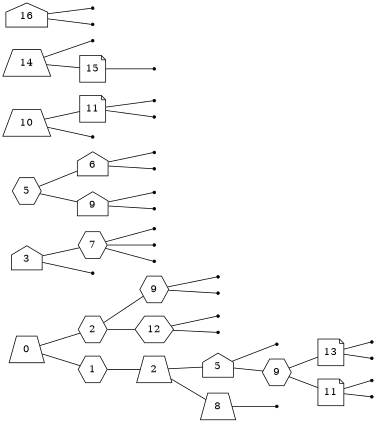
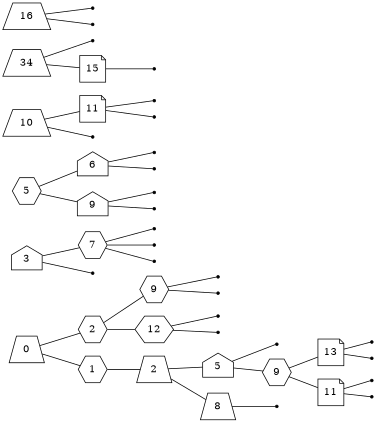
(27, 16) -> (27, 16)
(27, 63) -> (27, 63)
